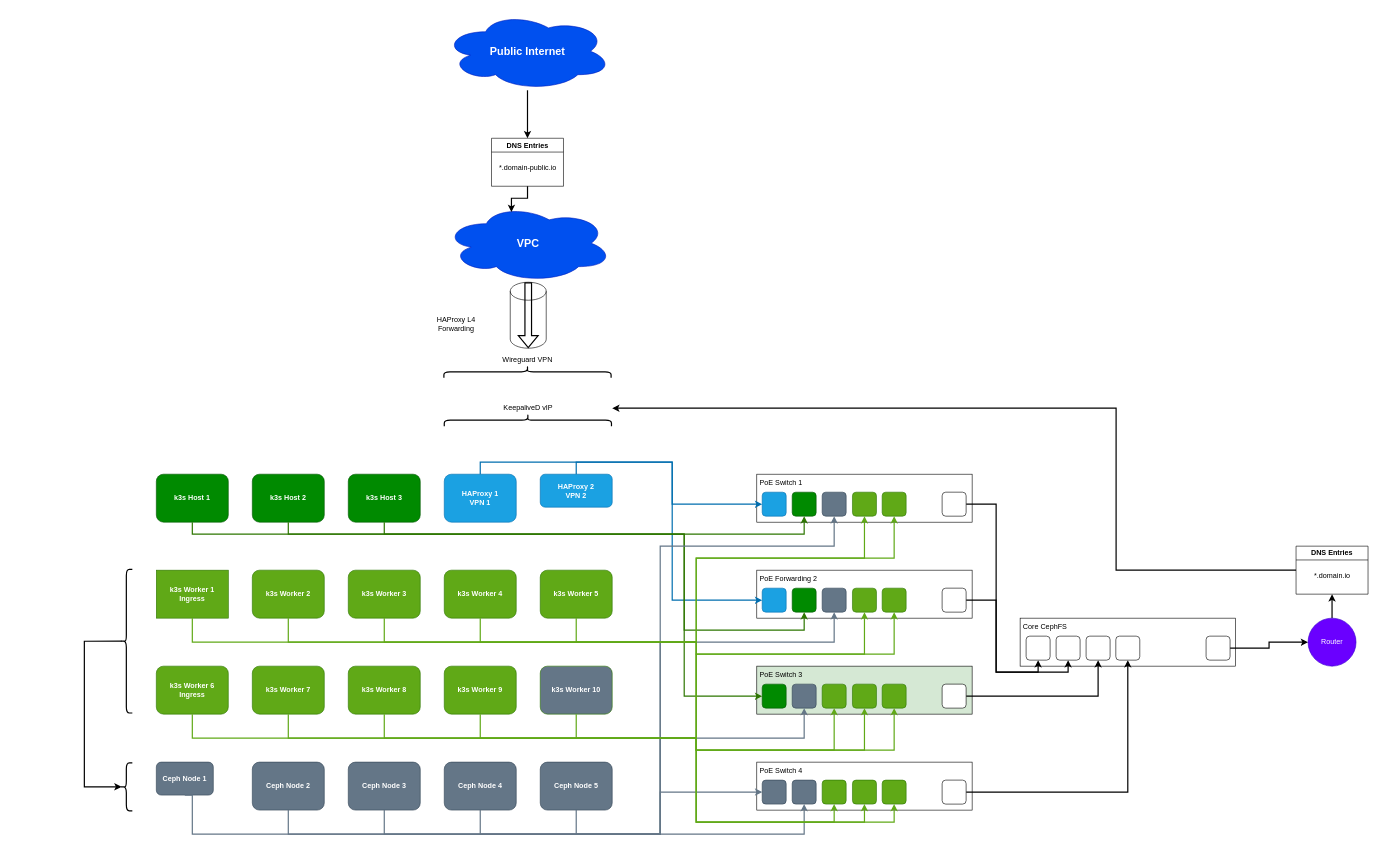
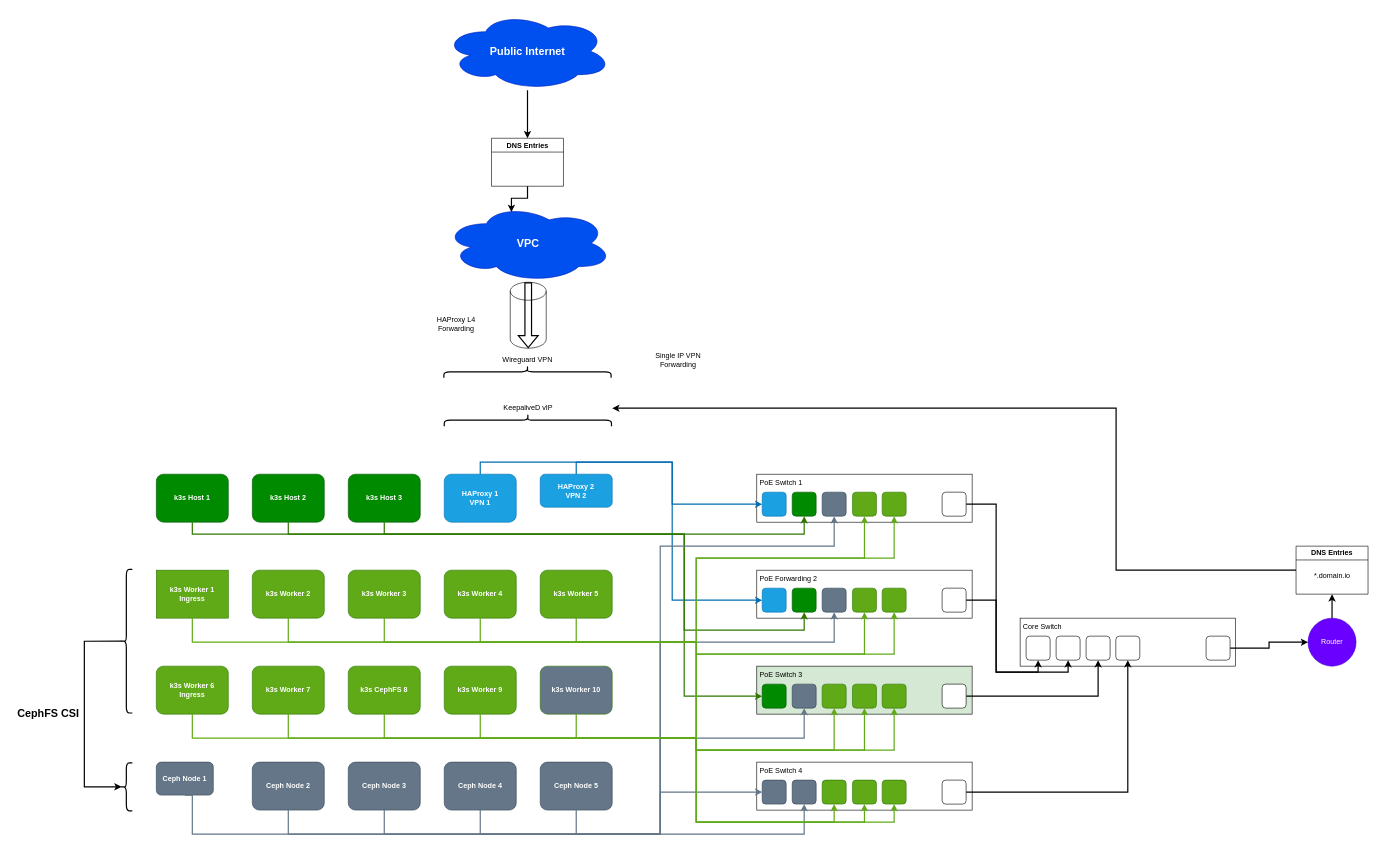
(528, 168) -> none
none -> (678, 360)
(1045, 627) -> (1044, 627)
(384, 690) -> (384, 690)
none -> (48, 714)
